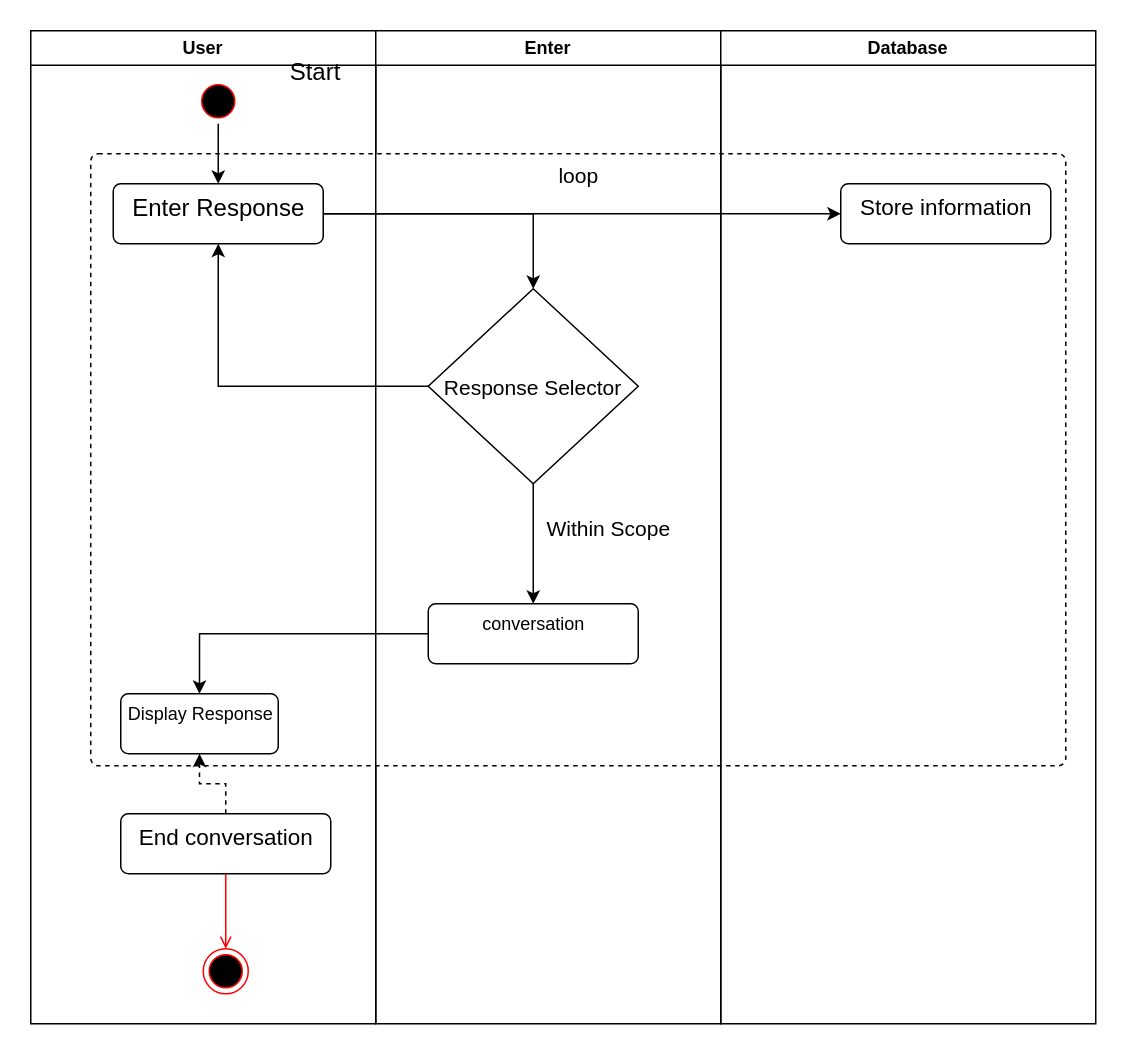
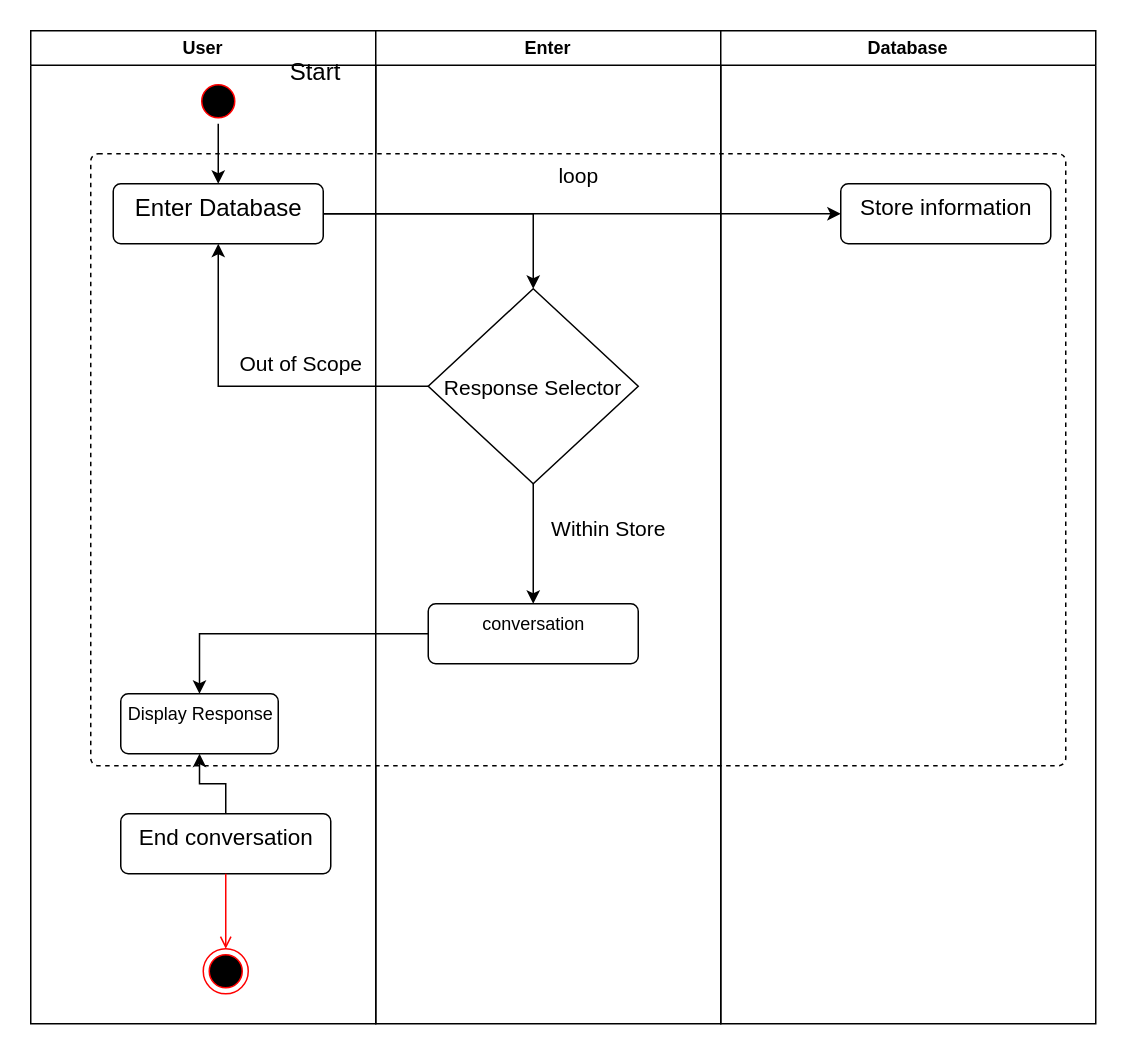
(219, 205) -> (219, 205)
none -> (301, 364)
(609, 529) -> (609, 529)
(218, 784) -> (218, 784)
